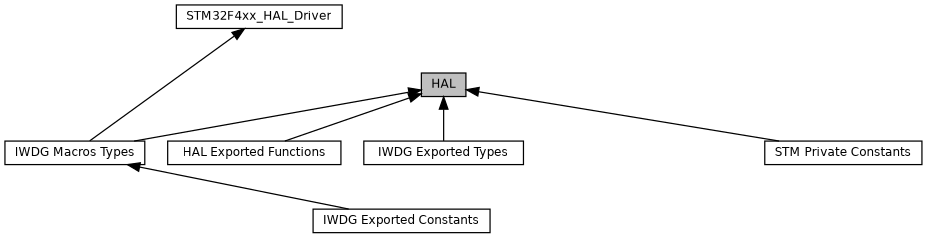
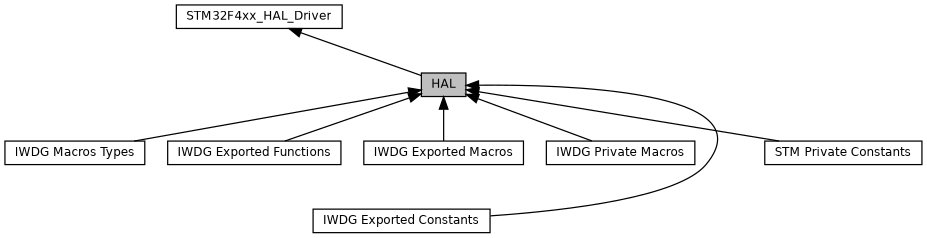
(162, 89) -> (361, 54)
(254, 153) -> (254, 153)
(444, 153) -> (444, 153)
none -> (621, 153)
(244, 188) -> (713, 149)
